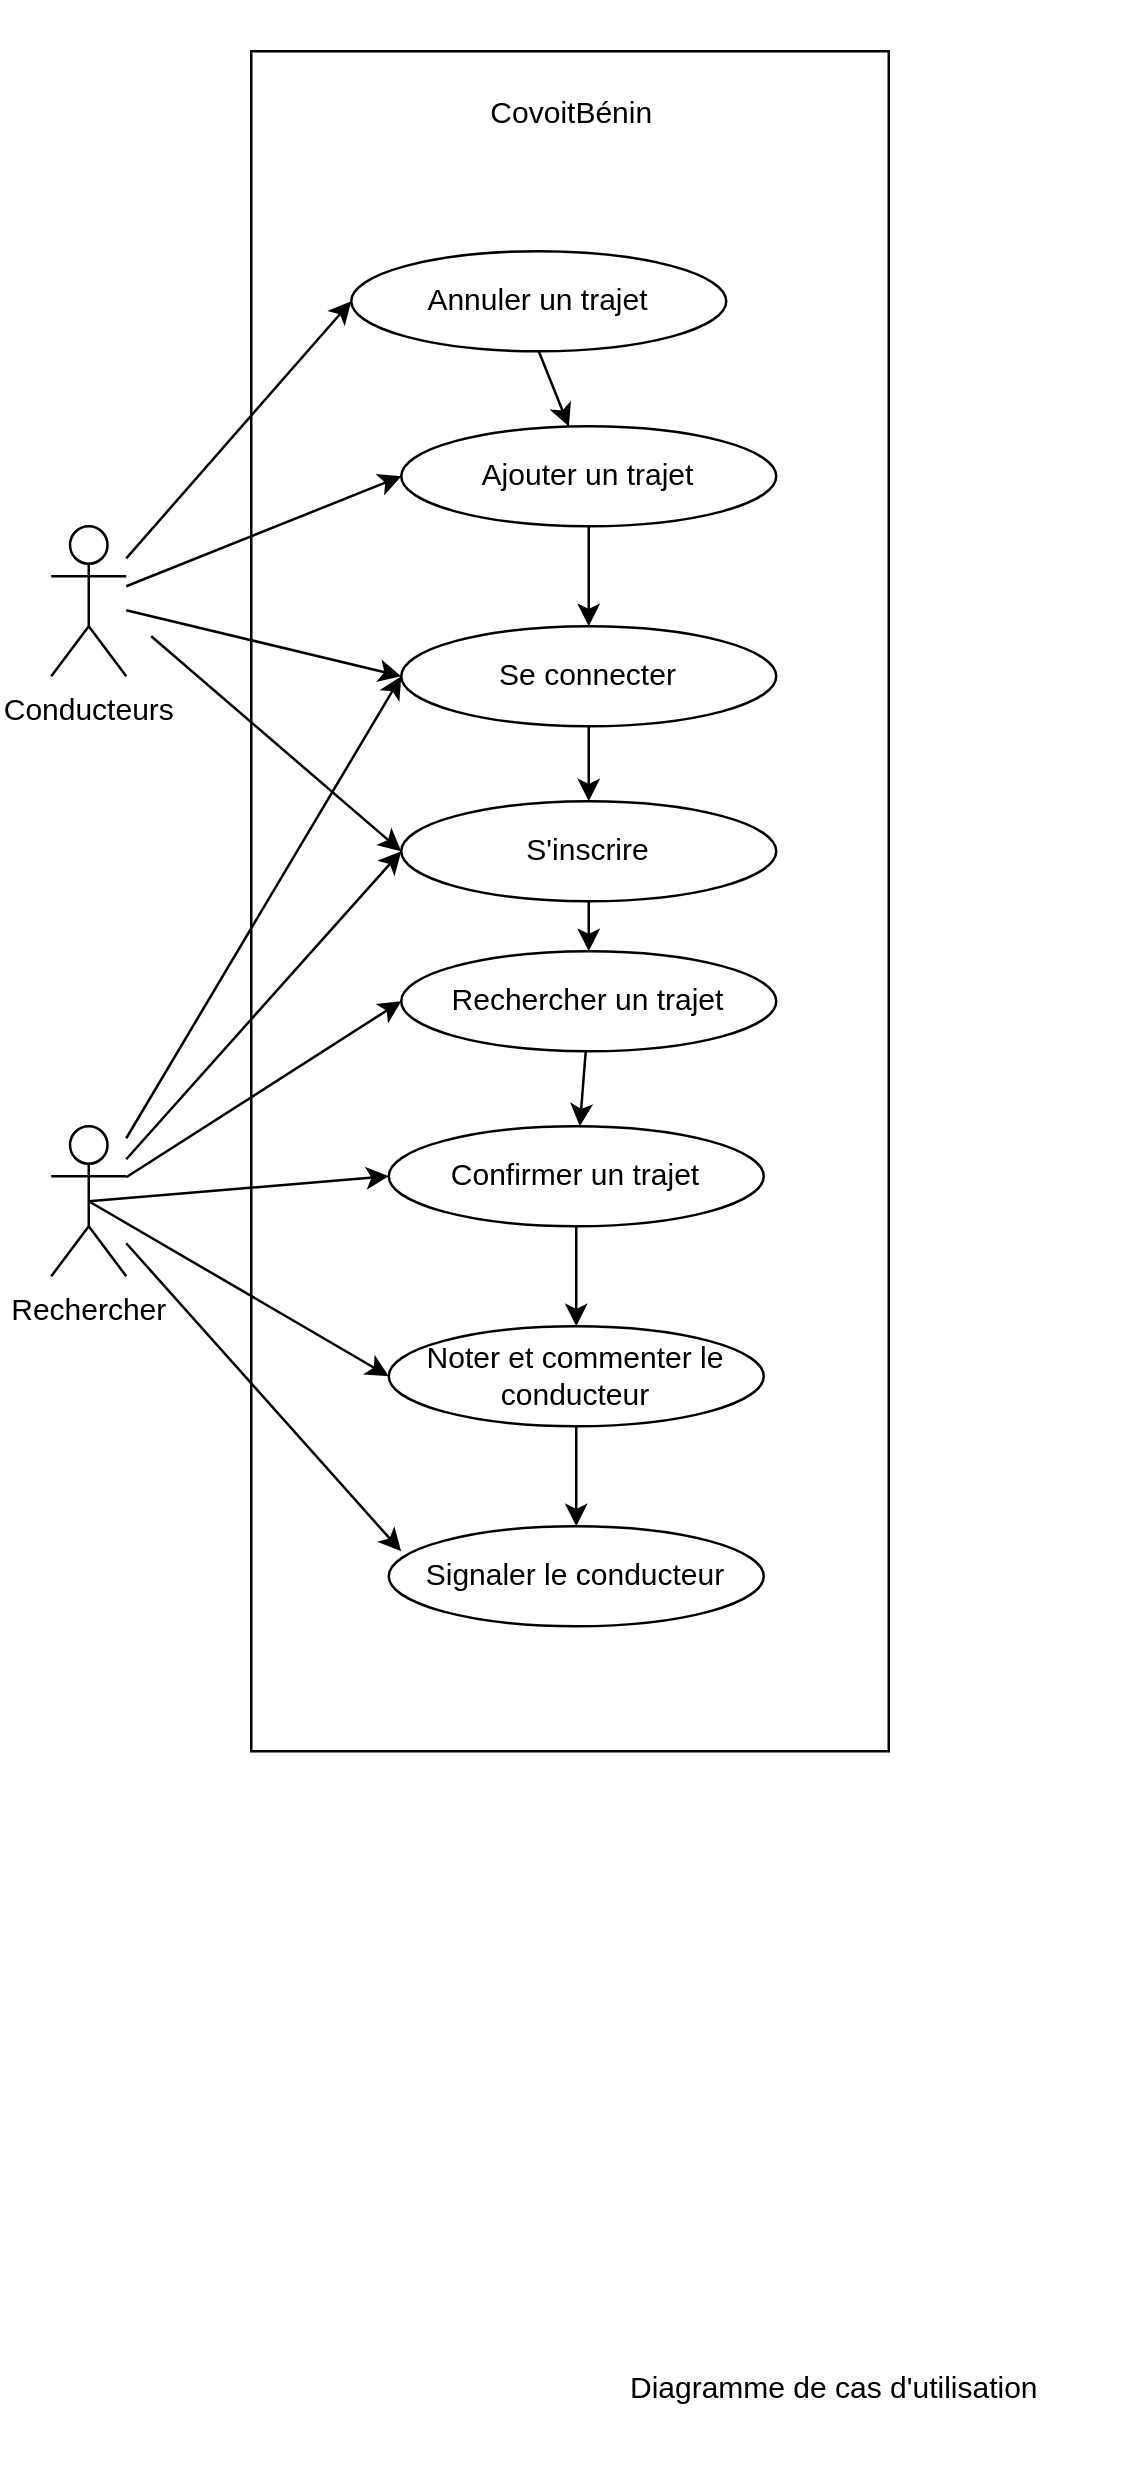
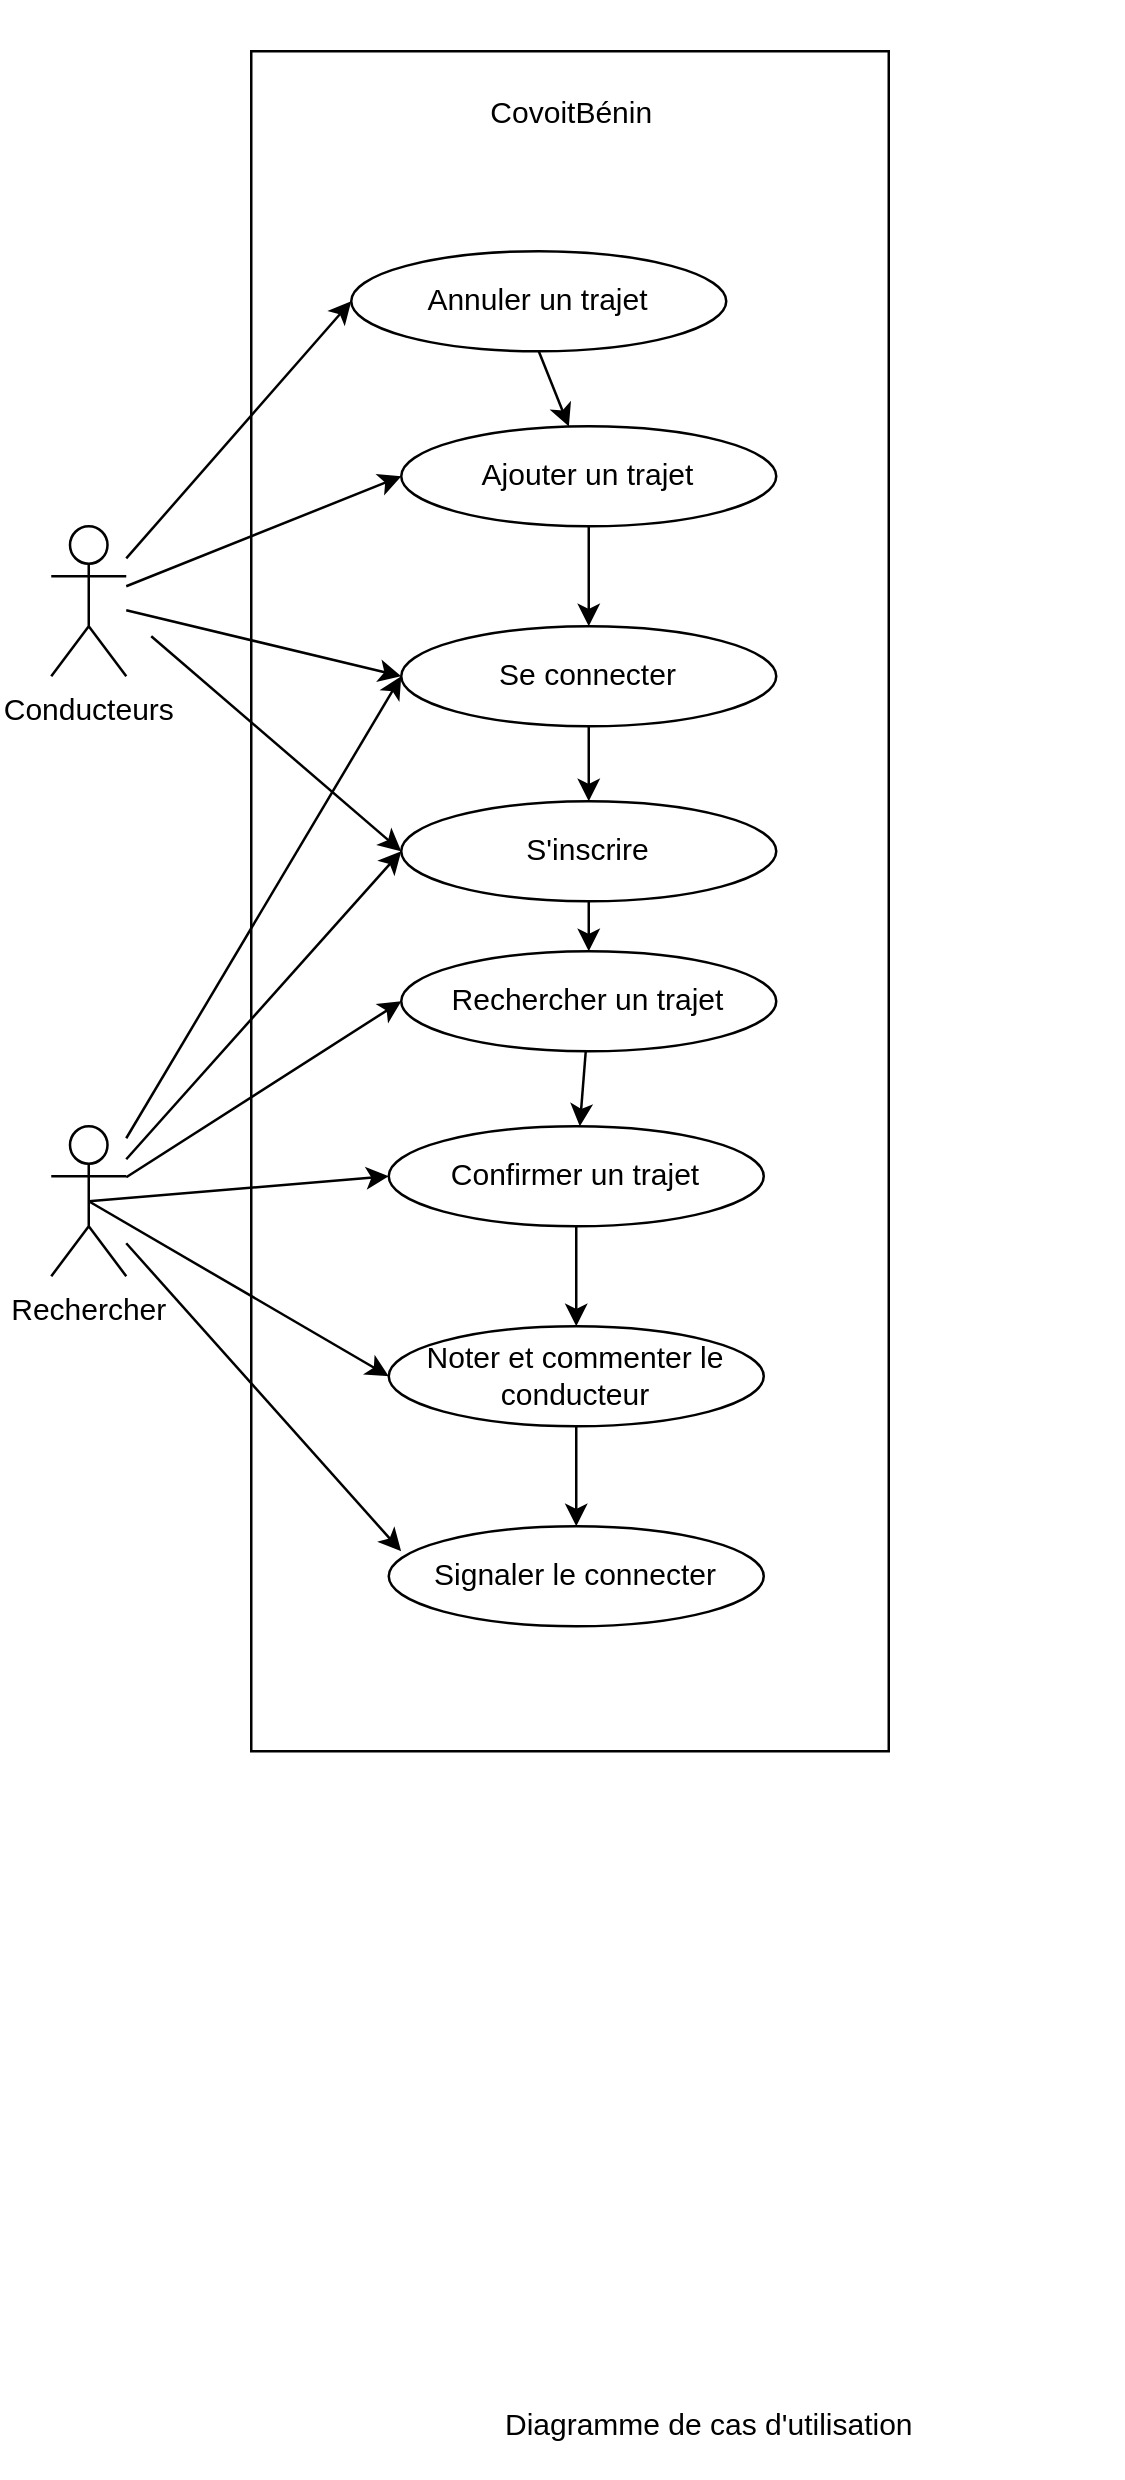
(576, 1576) -> (576, 1576)
(834, 2389) -> (709, 2426)
